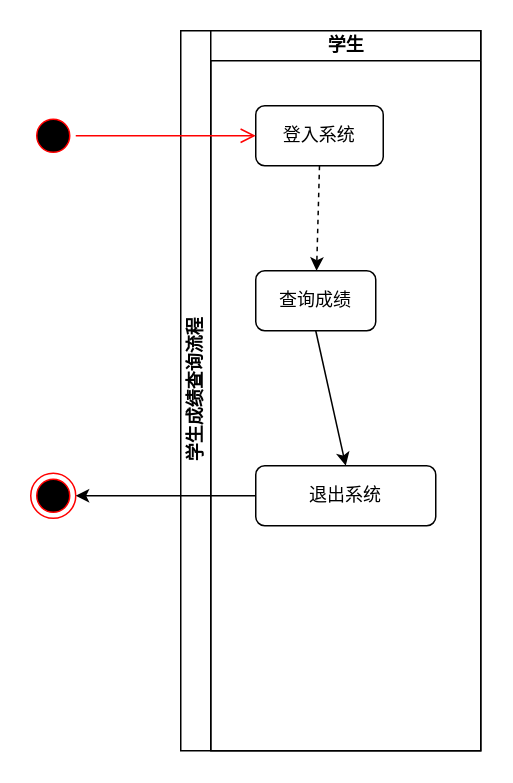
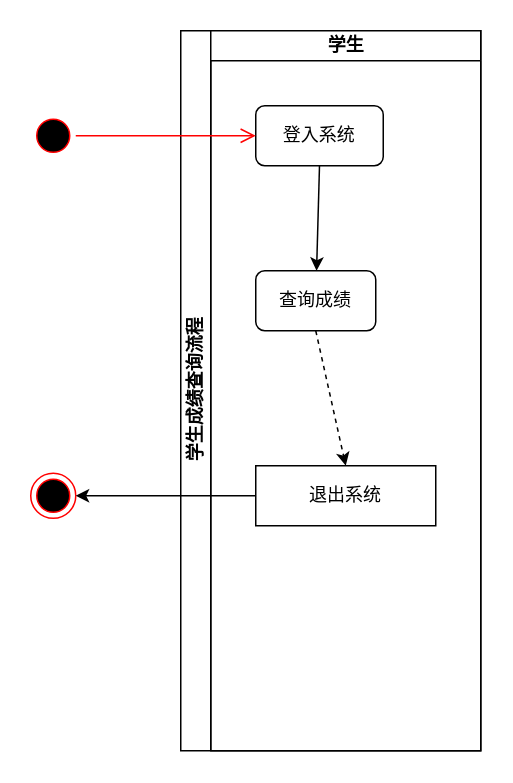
(318, 212) -> (318, 212)
(329, 393) -> (329, 393)
(346, 496) -> (346, 496)
